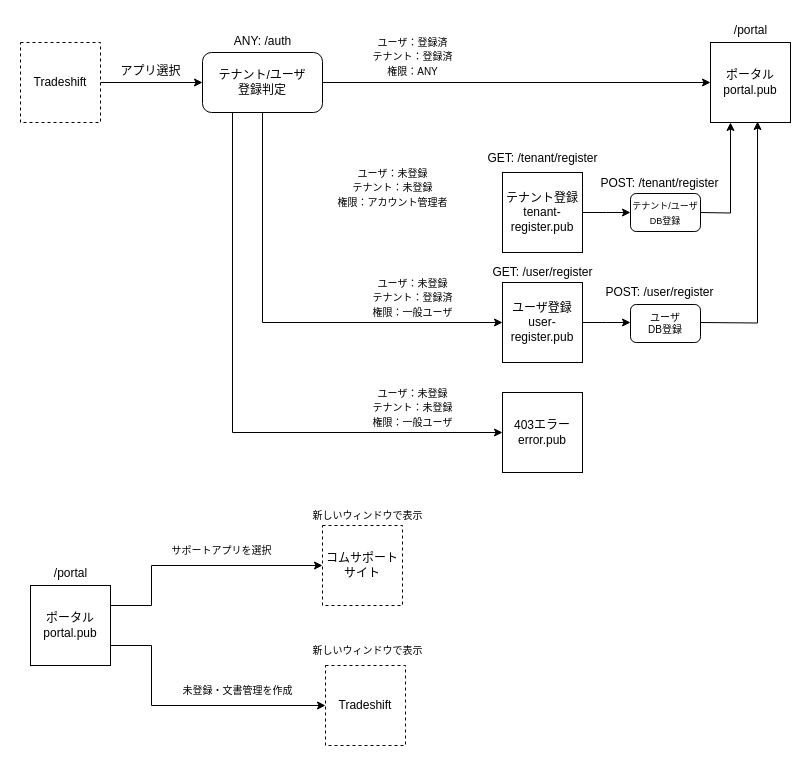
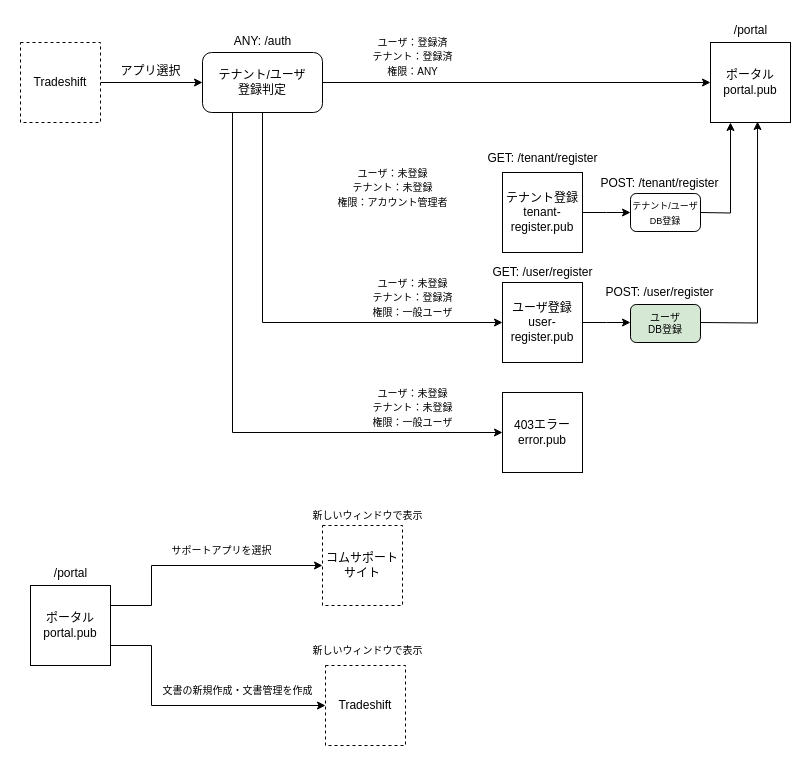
(666, 324) -> (666, 324)
(238, 691) -> (238, 691)
